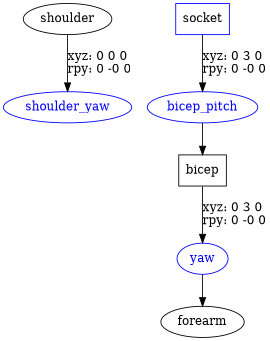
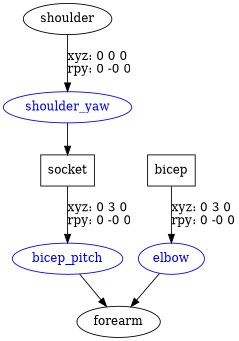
(203, 19) -> (68, 170)
none -> (68, 135)
(203, 135) -> (90, 287)
(203, 259) -> (171, 259)
